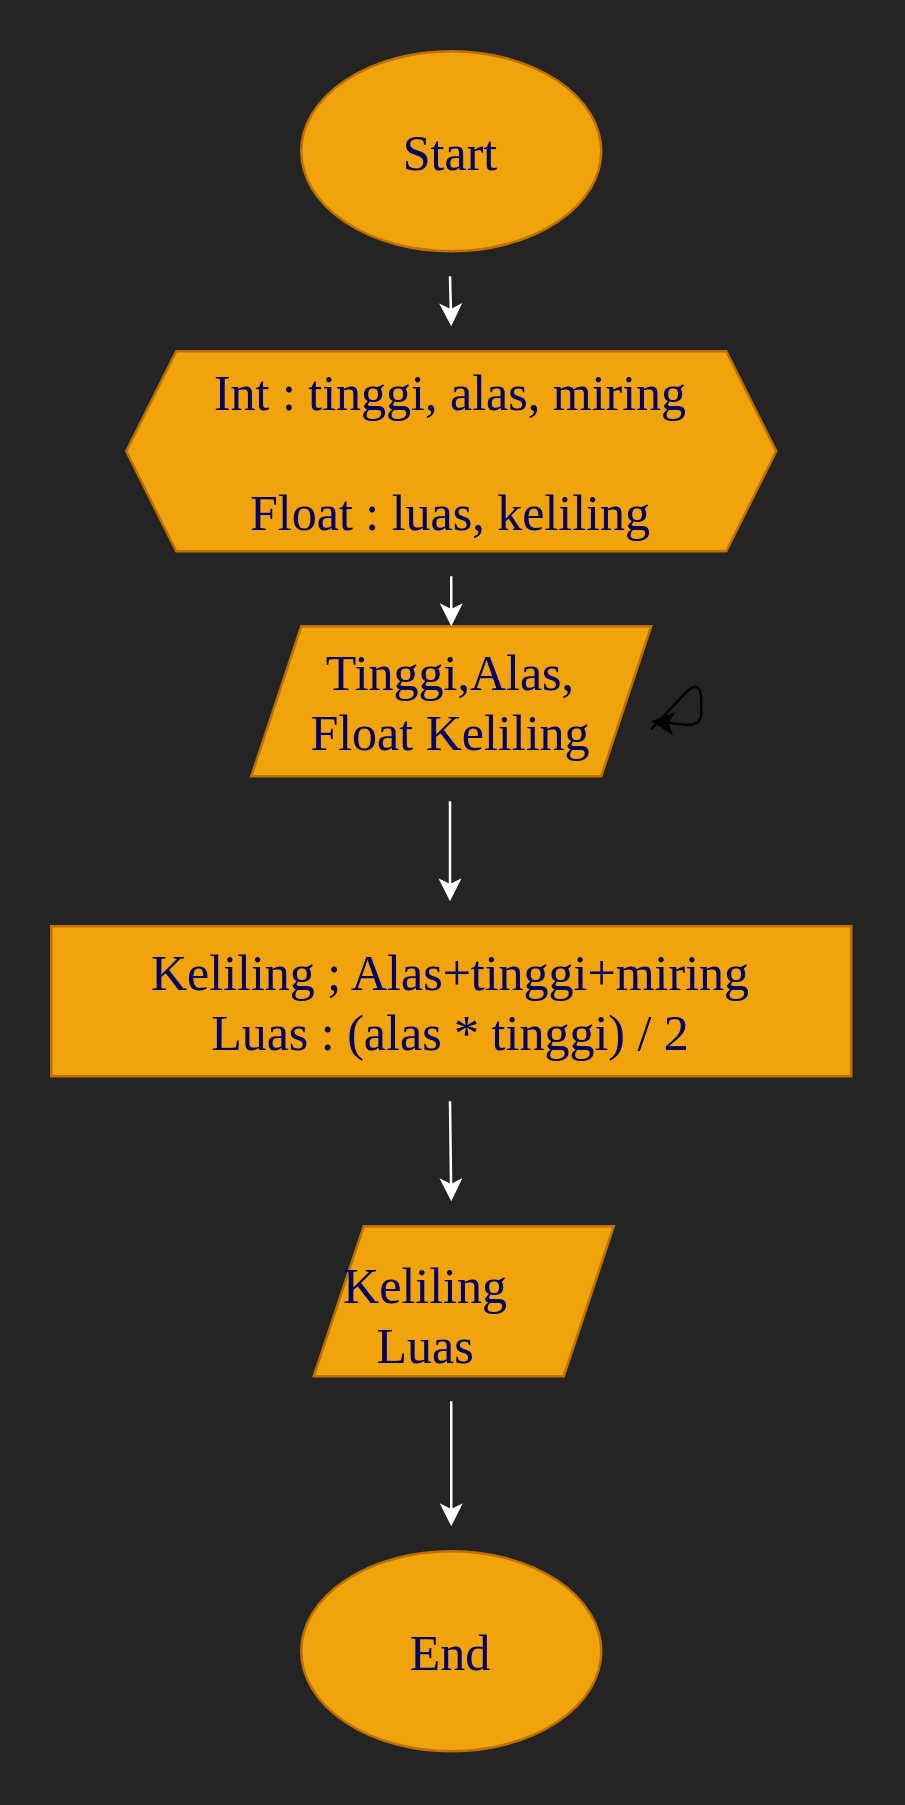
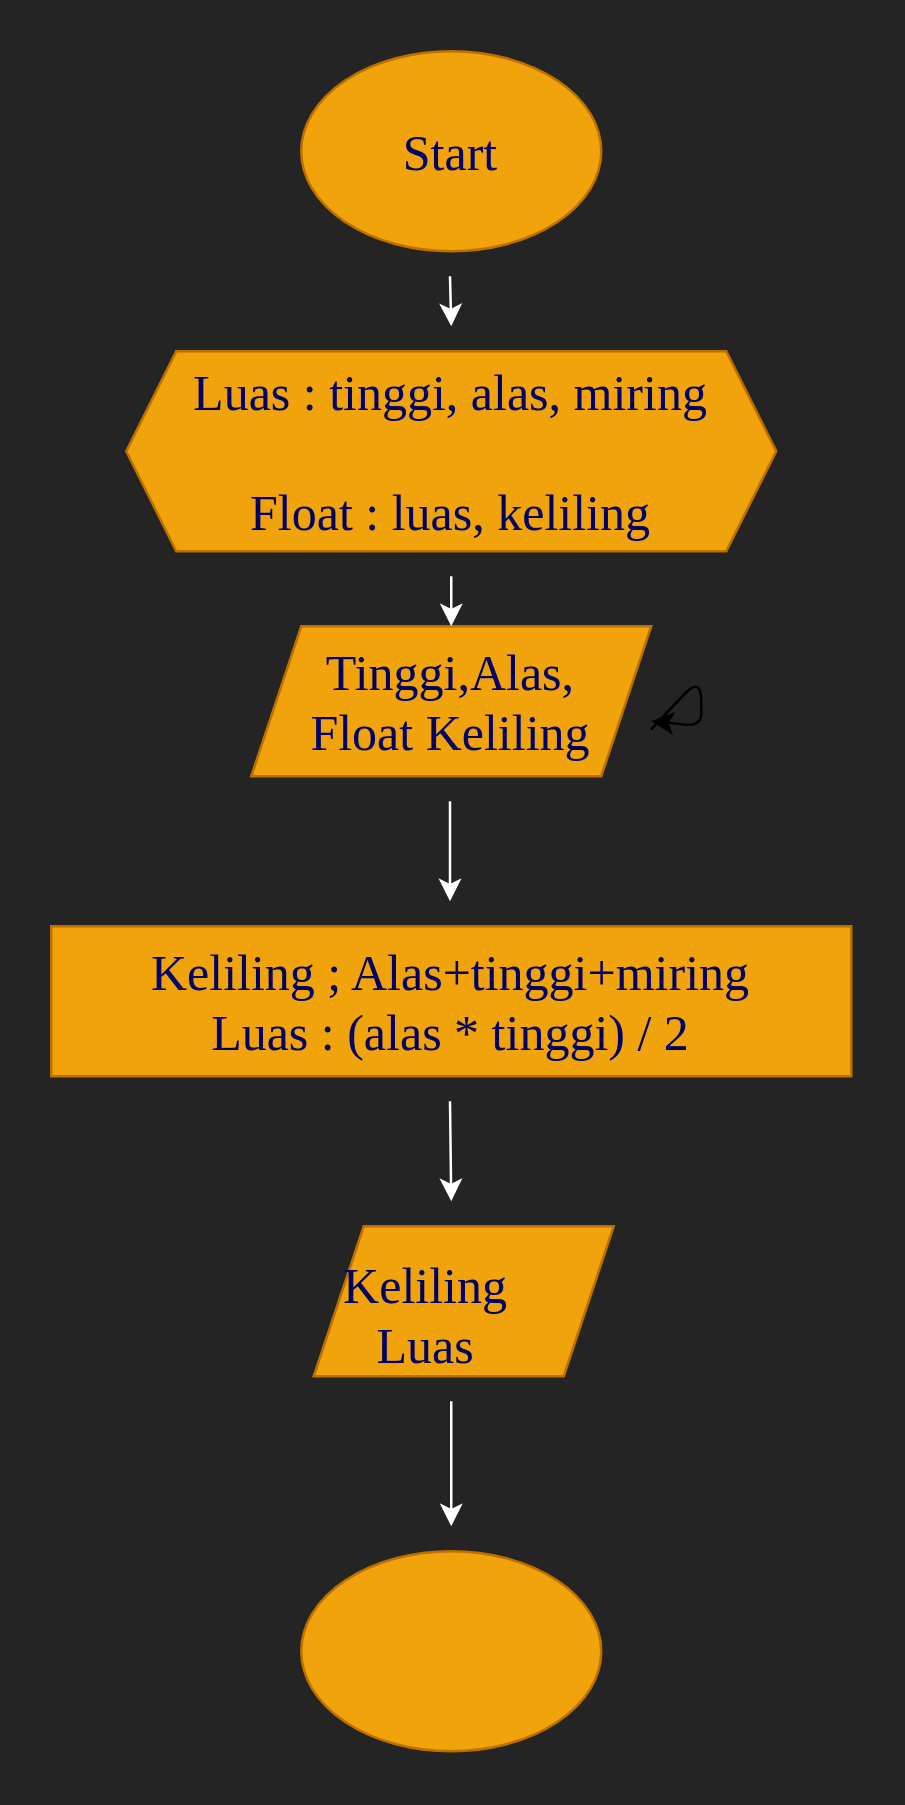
(451, 451) -> (451, 451)
(451, 1651) -> none
